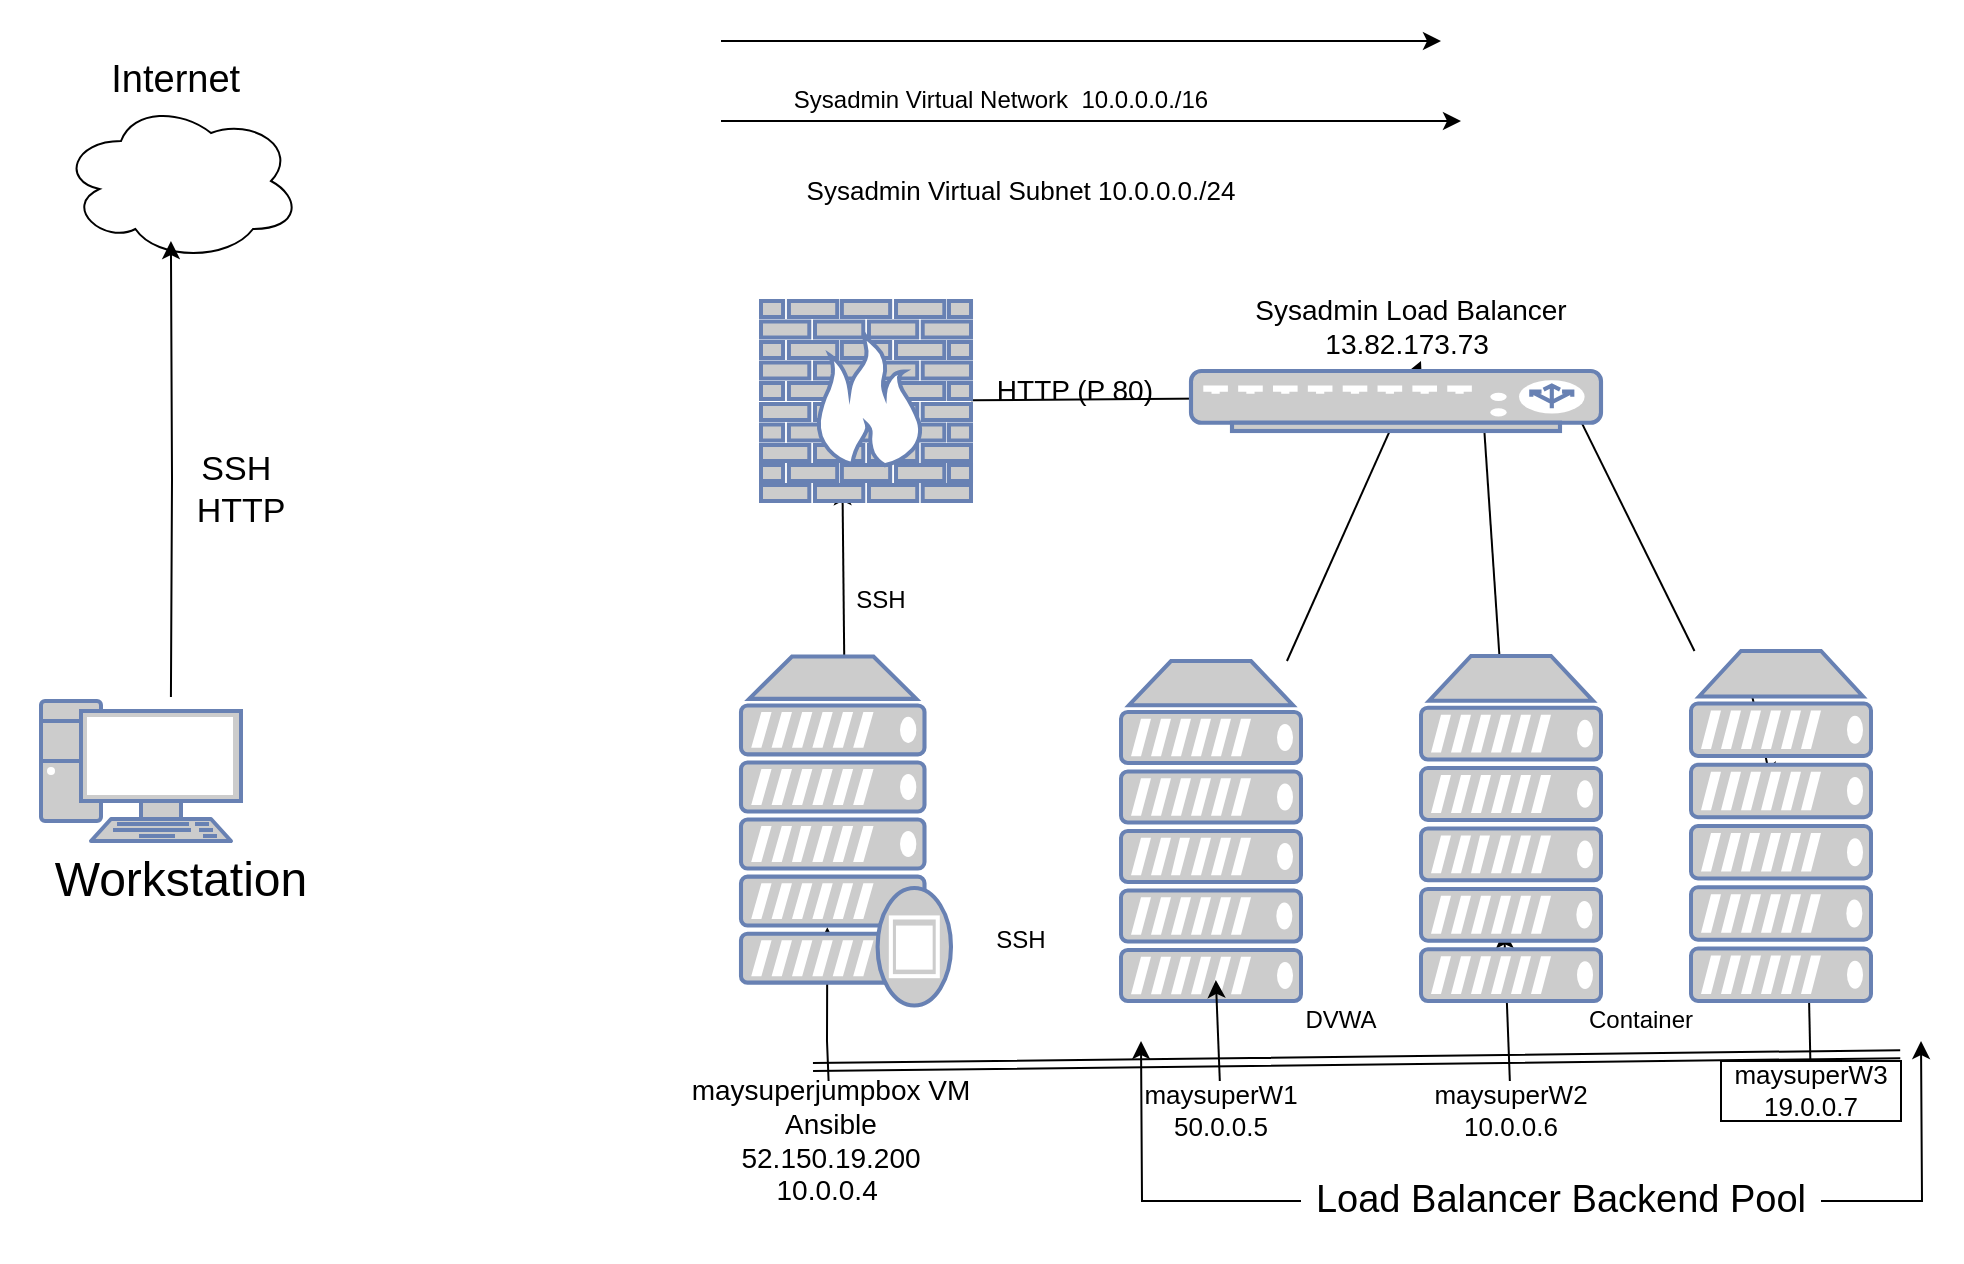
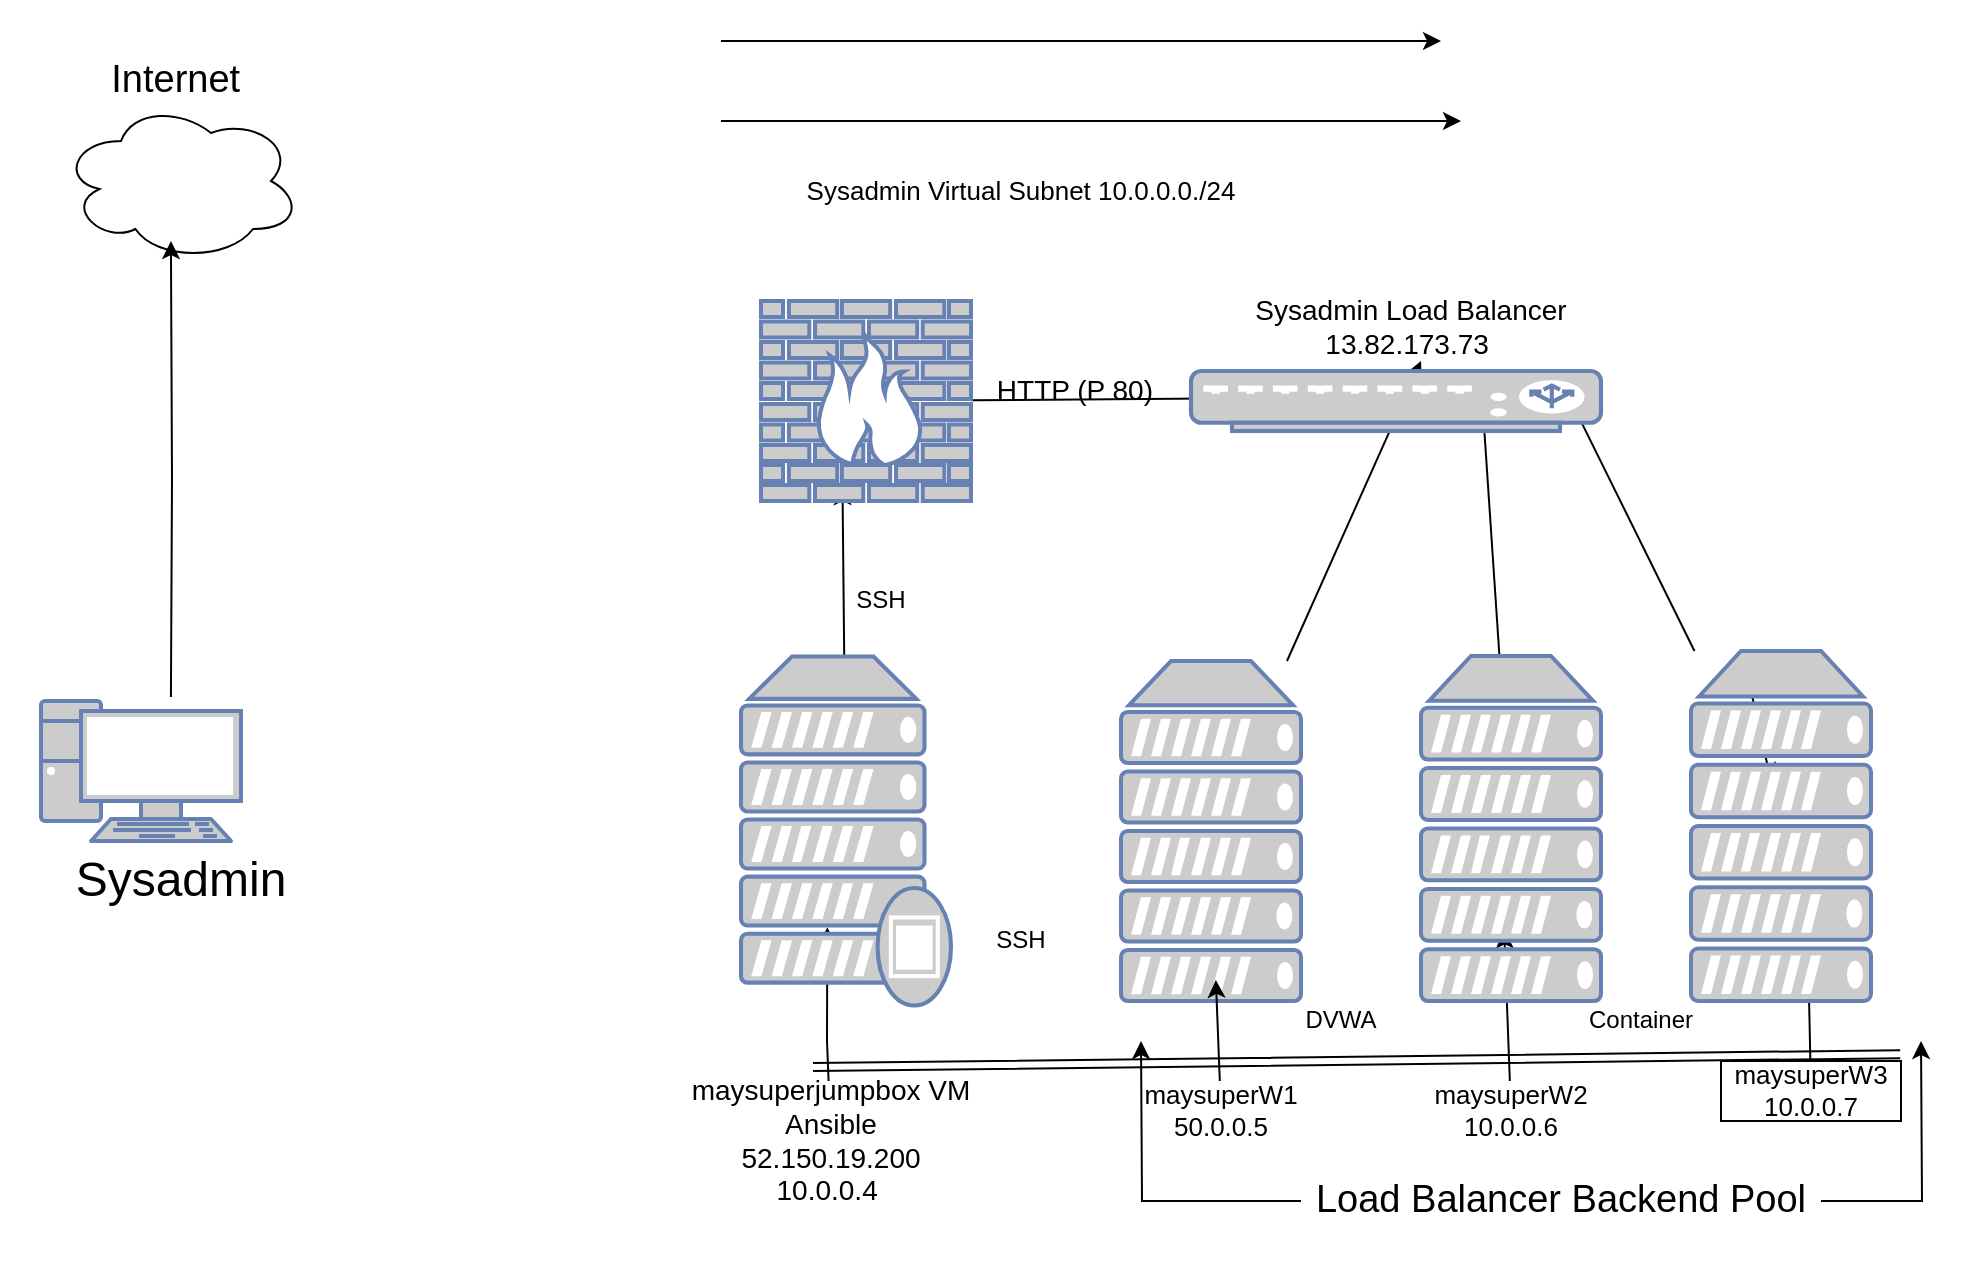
(1001, 101) -> none
(241, 491) -> none
(182, 881) -> (182, 881)
(1812, 1091) -> (1812, 1091)
